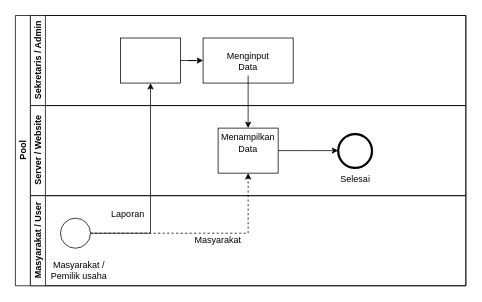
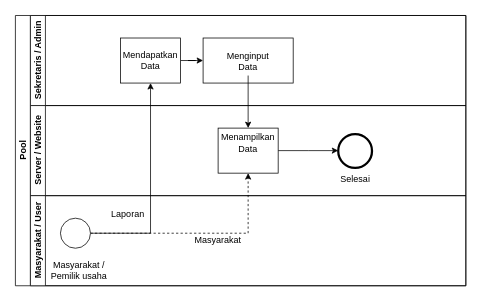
none -> (150, 60)
